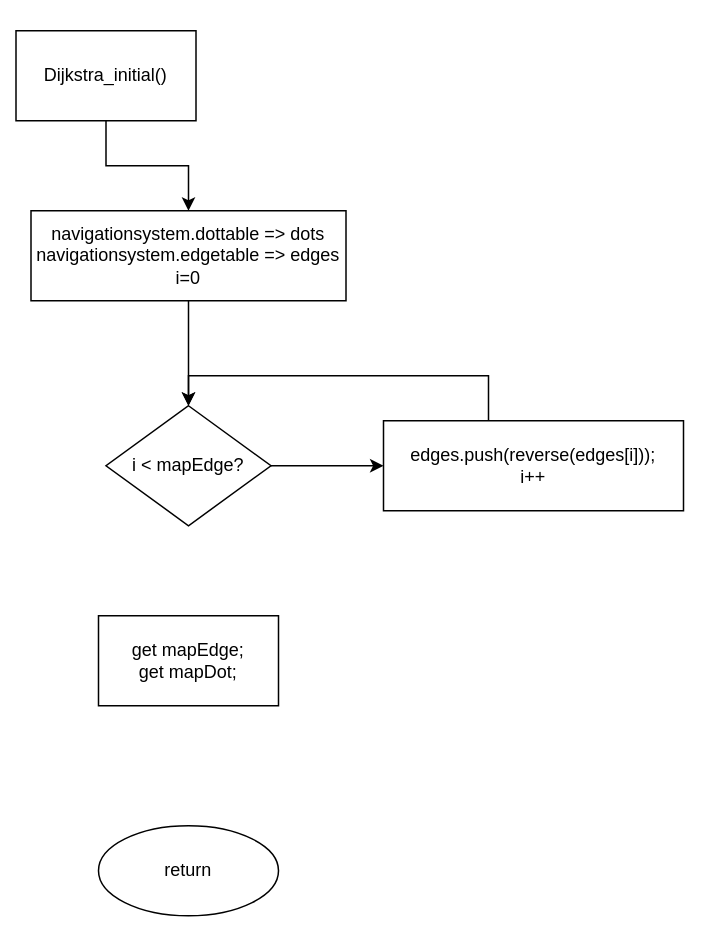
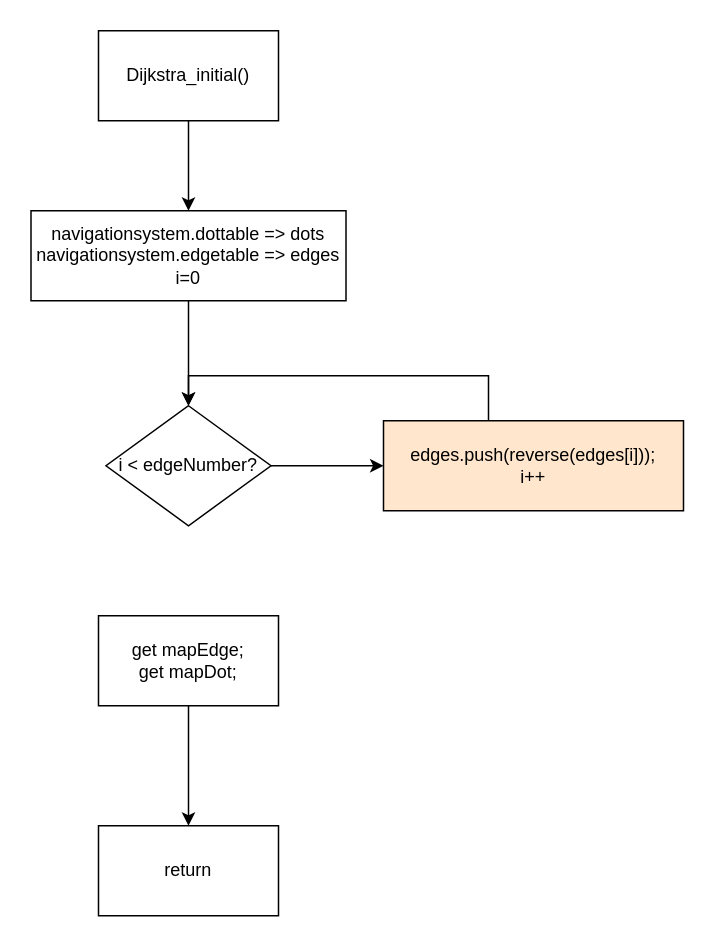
(106, 76) -> (188, 76)
(188, 466) -> (188, 466)
(533, 466) -> (533, 466)
none -> (188, 761)
(188, 871) -> (188, 871)
